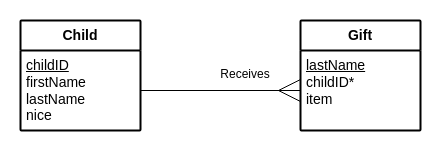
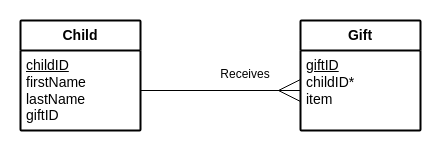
(332, 79) -> (330, 79)
(55, 86) -> (55, 86)
